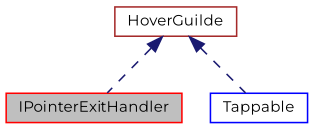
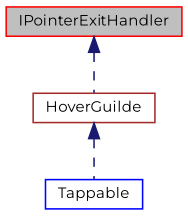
(129, 71) -> (94, 73)
